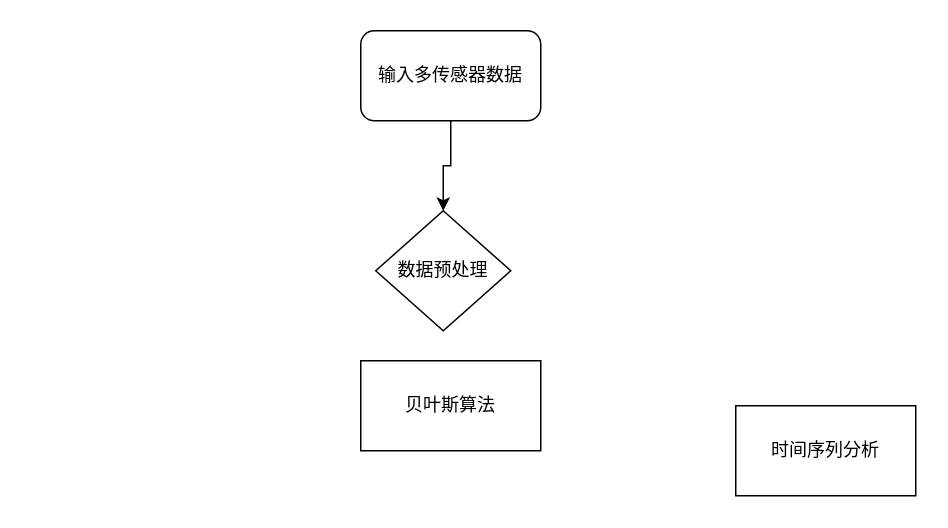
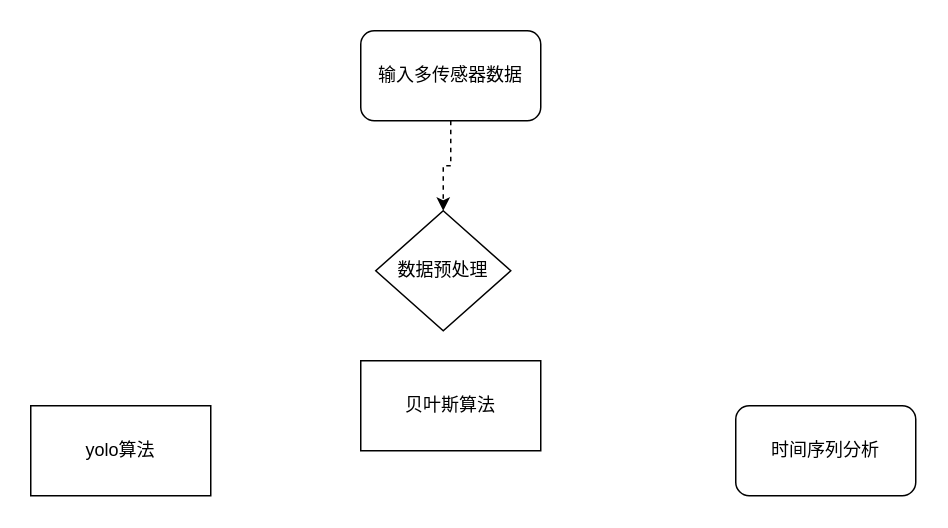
(451, 165) -> (451, 165)
none -> (121, 451)
(826, 451) -> (826, 451)
